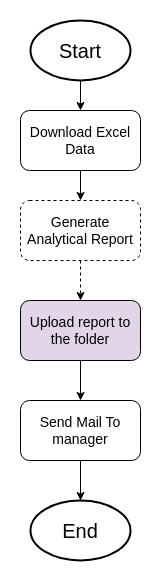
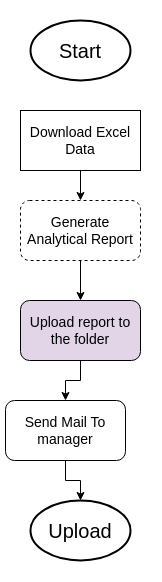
(81, 100) -> none
(81, 141) -> (81, 141)
(81, 277) -> (81, 277)
(81, 431) -> (66, 431)
(81, 531) -> (81, 531)
